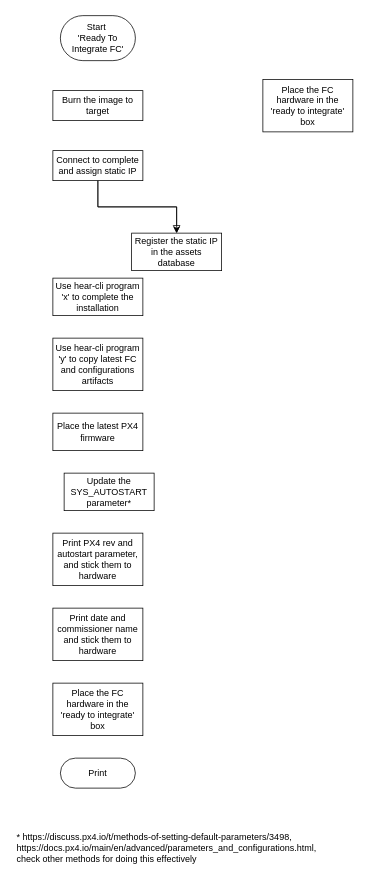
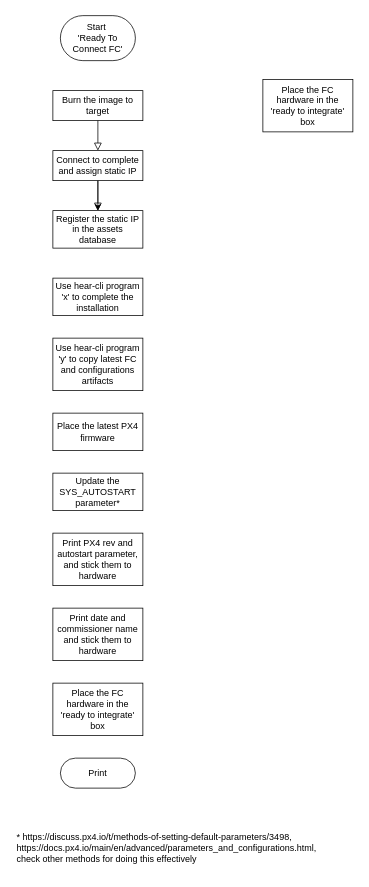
(98, 38) -> (98, 38)
(98, 105) -> (98, 105)
none -> (98, 132)
(177, 252) -> (98, 229)
(109, 492) -> (98, 492)
